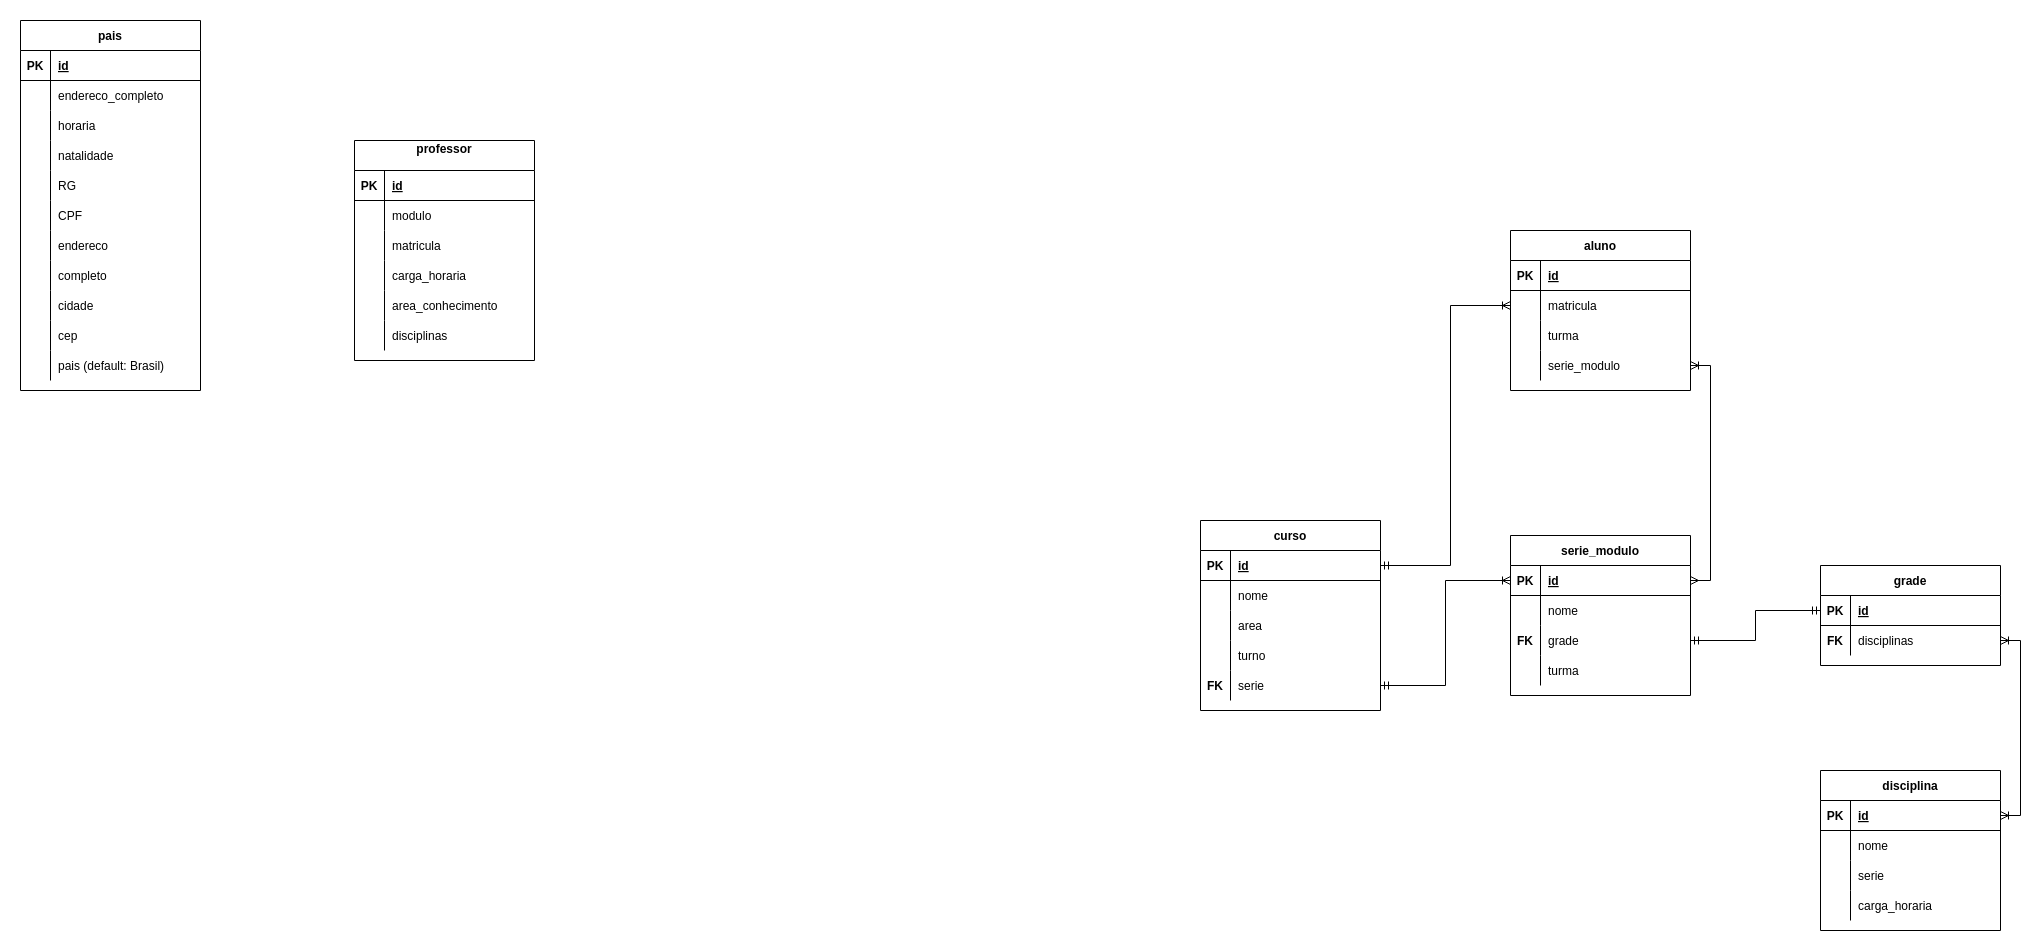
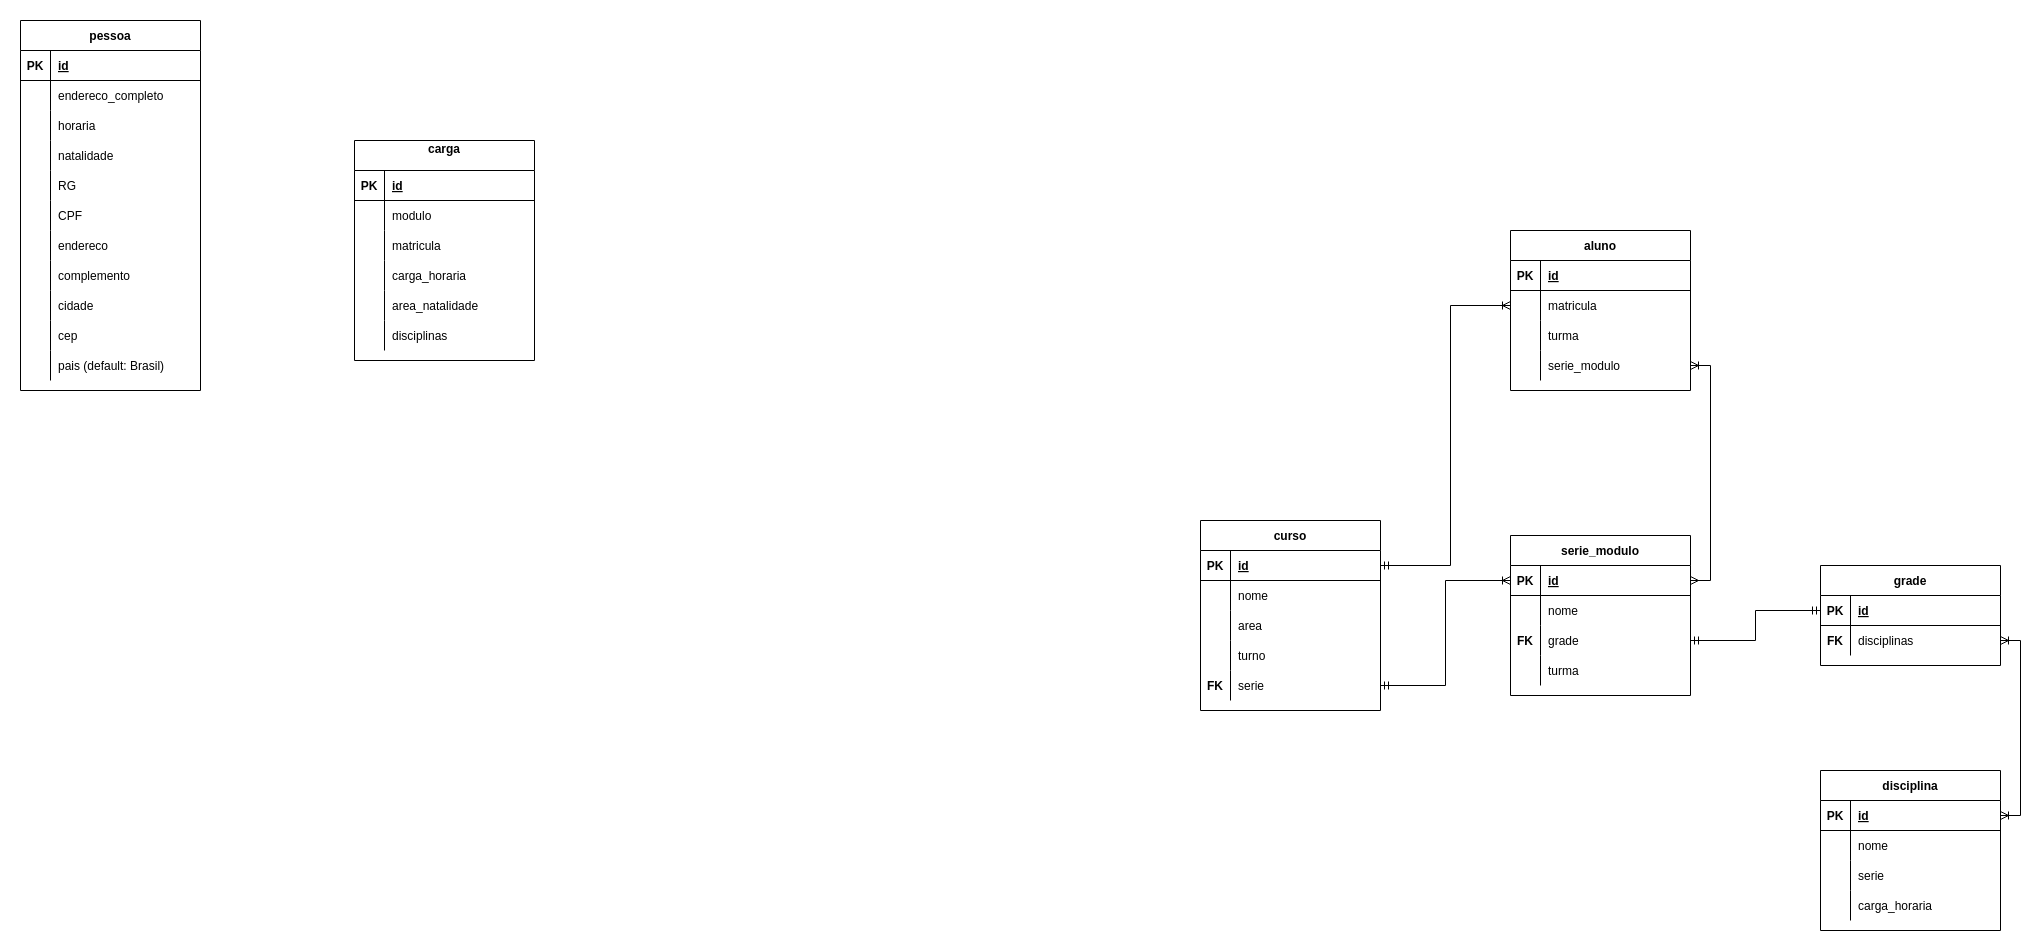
(110, 36) -> (110, 36)
(444, 149) -> (444, 149)
(83, 276) -> (93, 276)
(448, 306) -> (439, 306)
